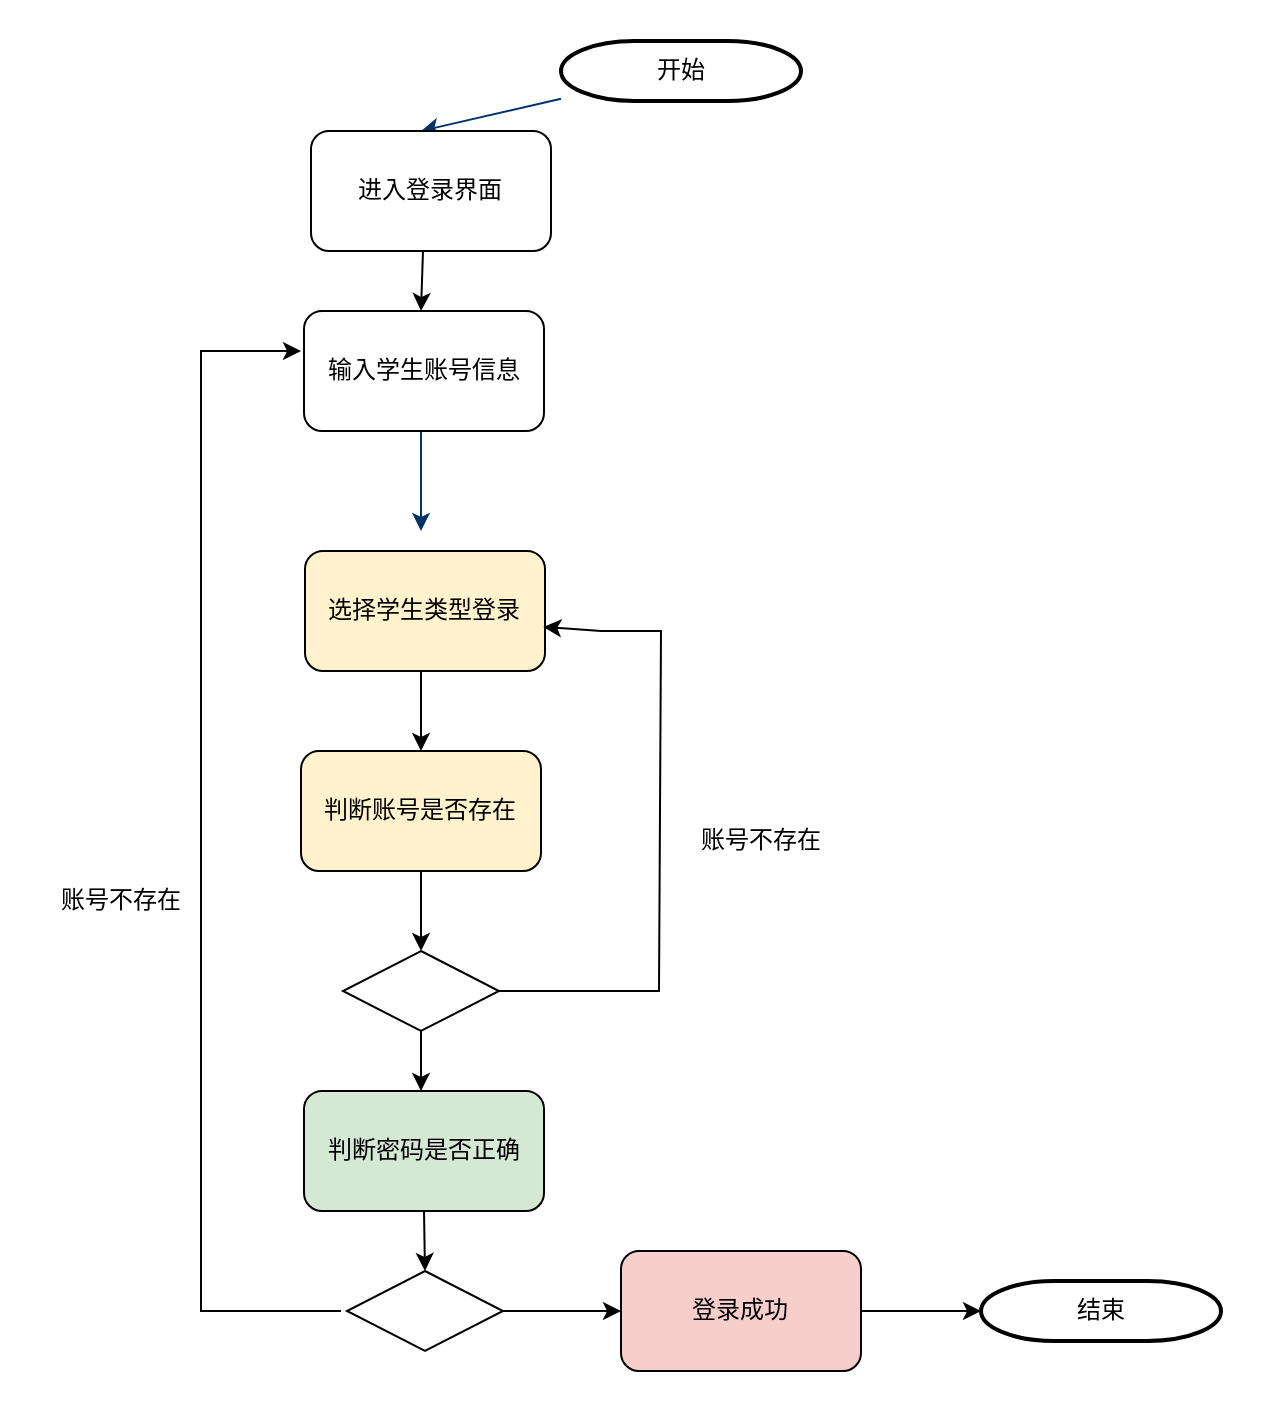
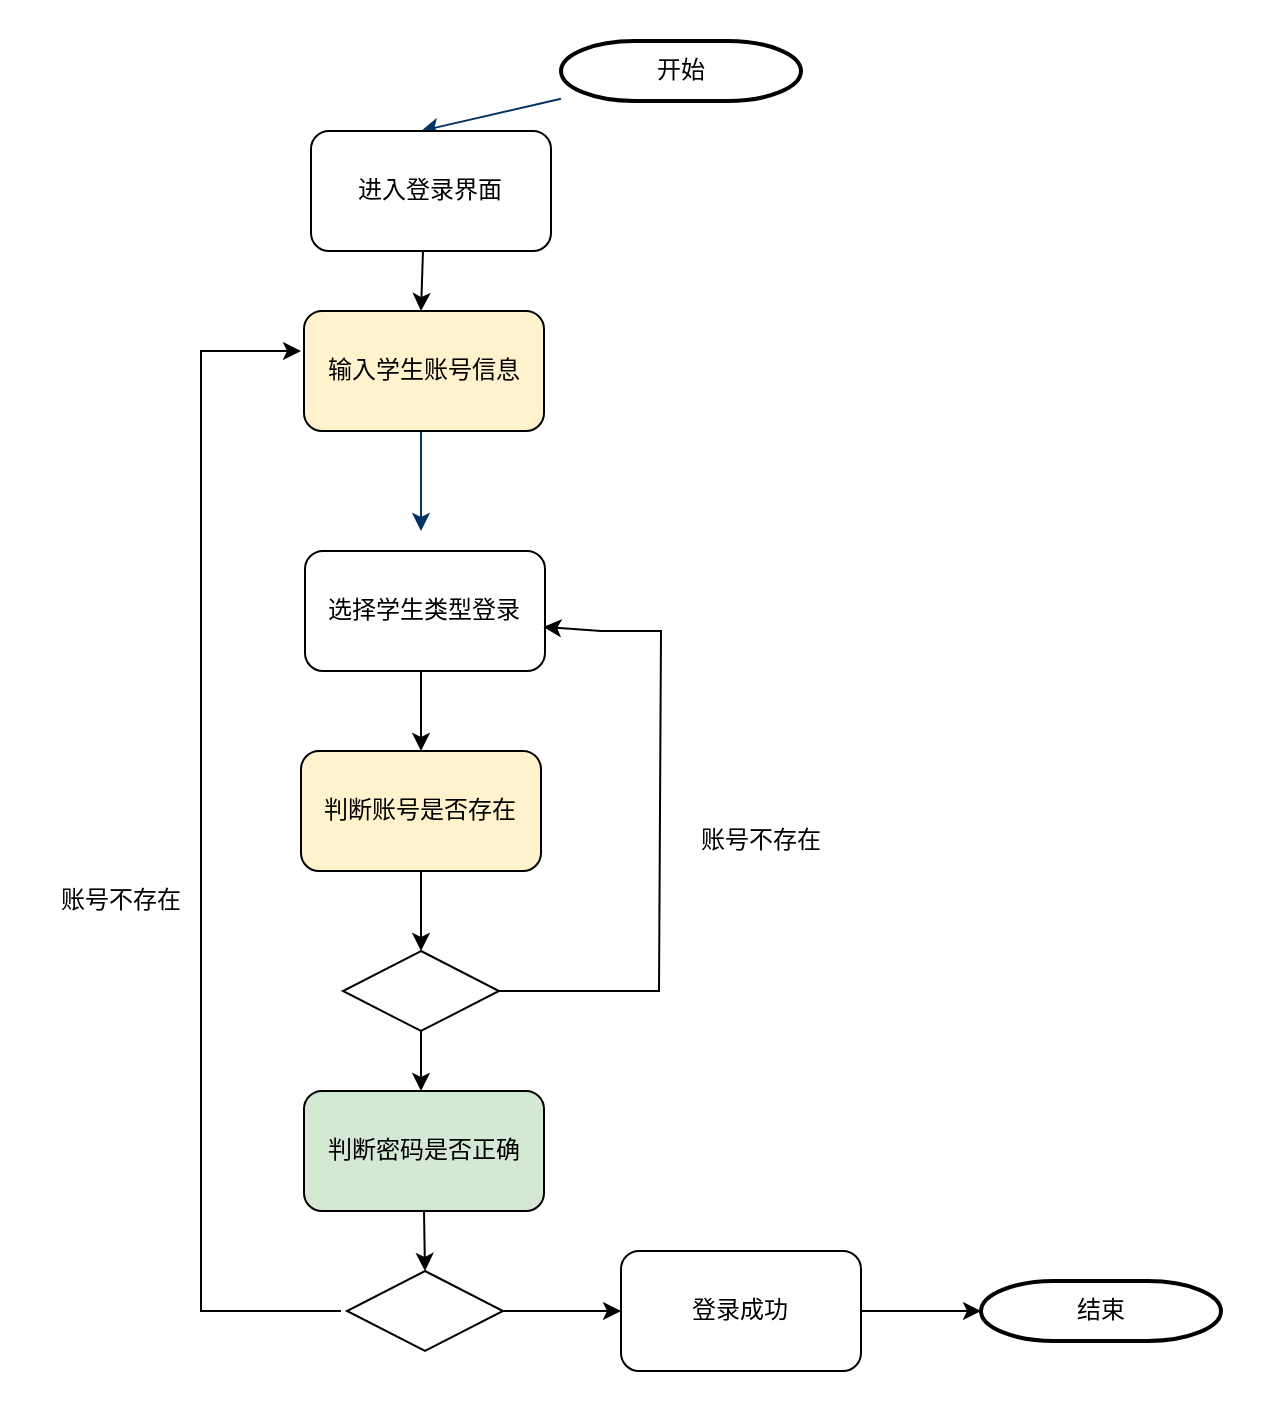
(424, 371) -> (424, 371)
(425, 611) -> (425, 611)
(741, 1311) -> (741, 1311)
